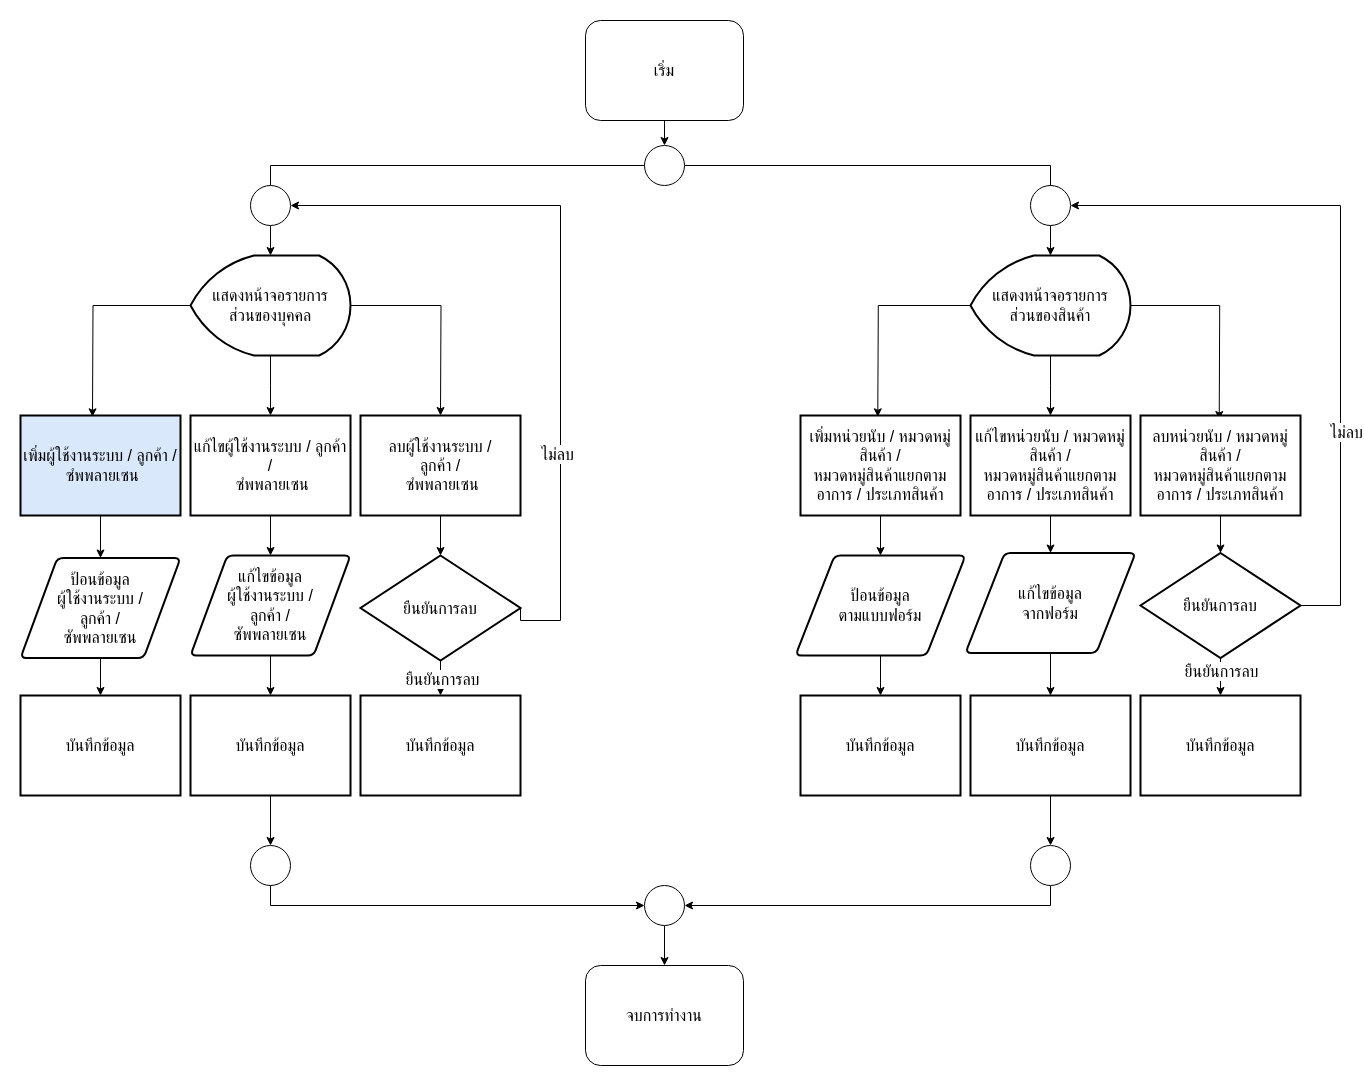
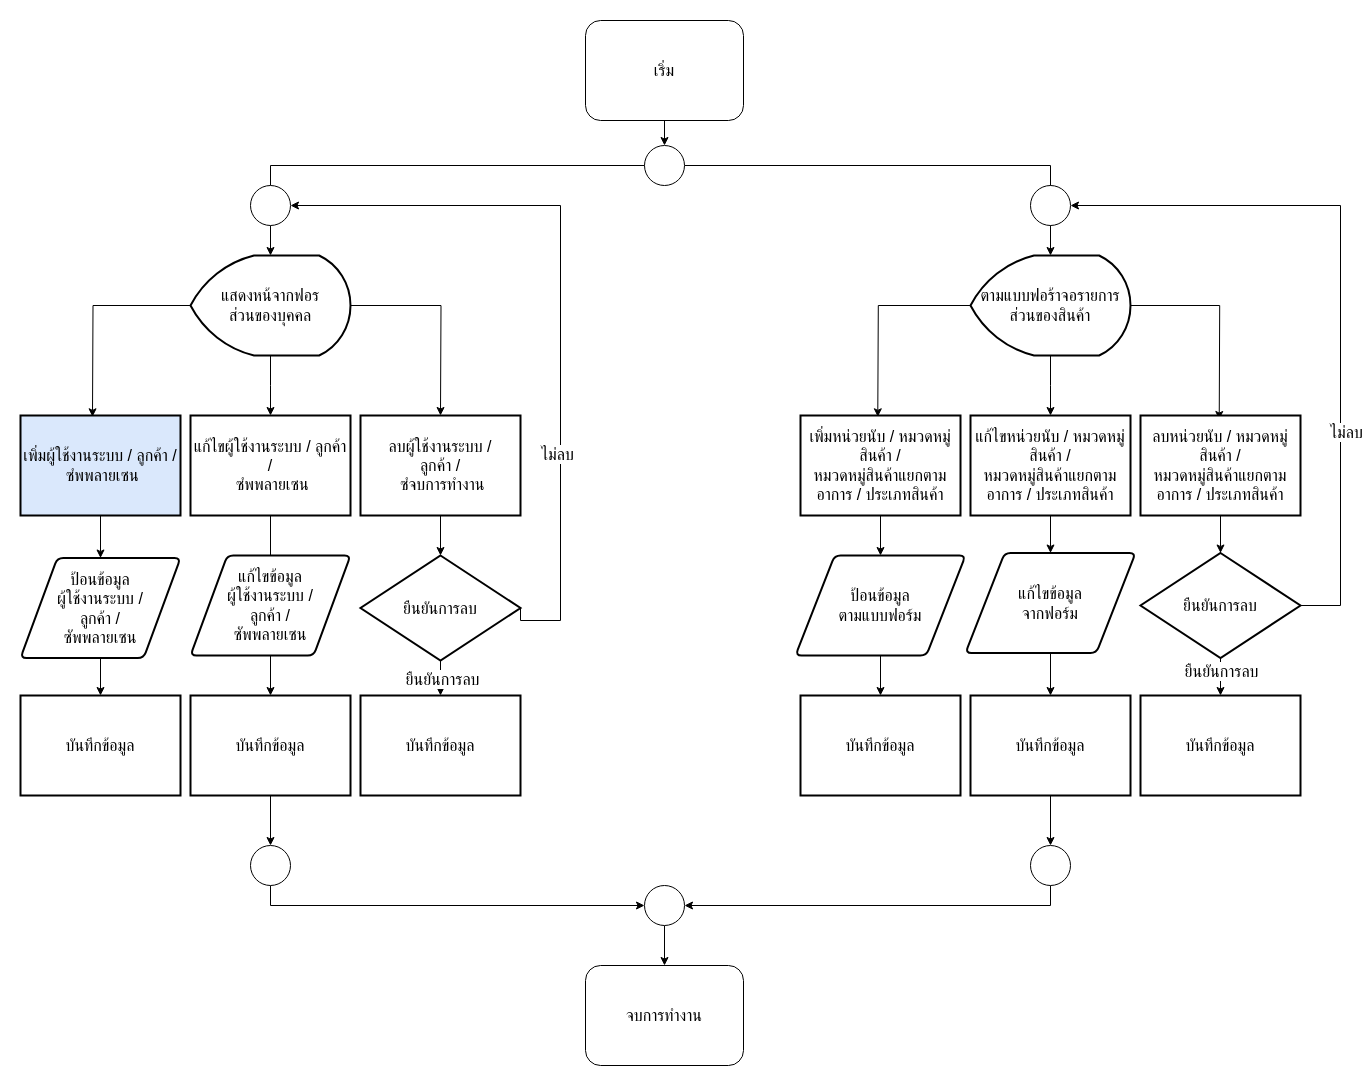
(271, 306) -> (271, 306)
(1051, 306) -> (1051, 306)
(441, 466) -> (441, 466)
(271, 547) -> (271, 550)
